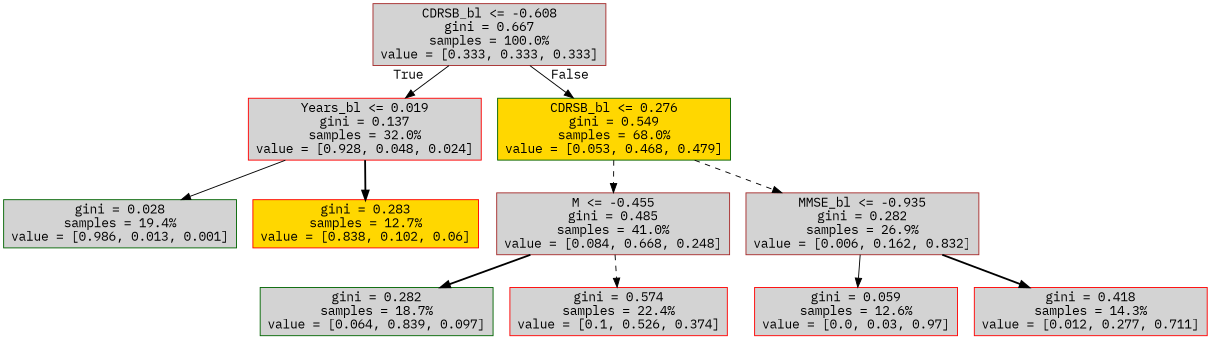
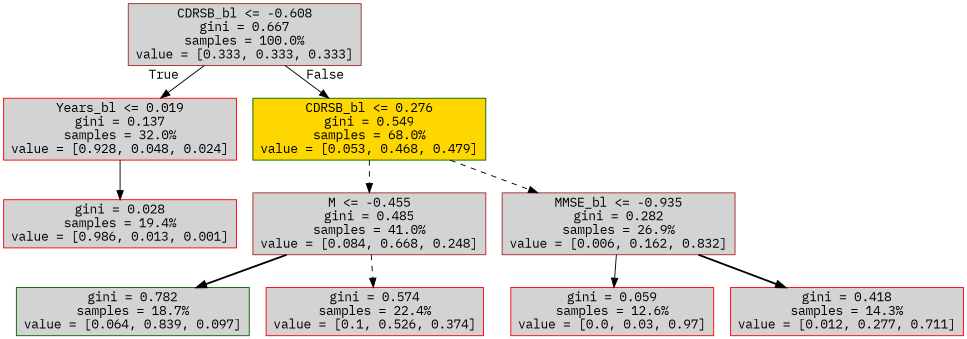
(120, 224) -> (120, 224)
(366, 224) -> none
(377, 312) -> (133, 312)
